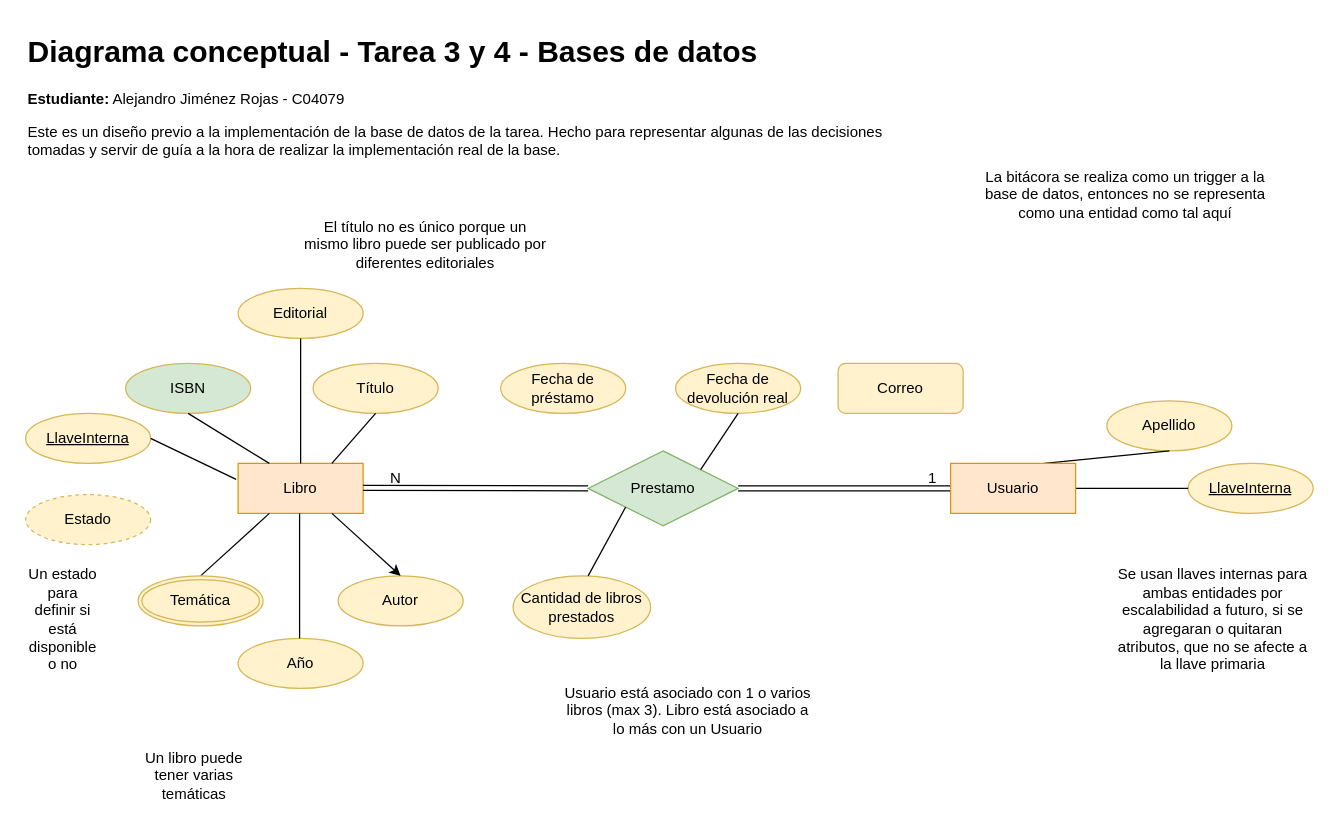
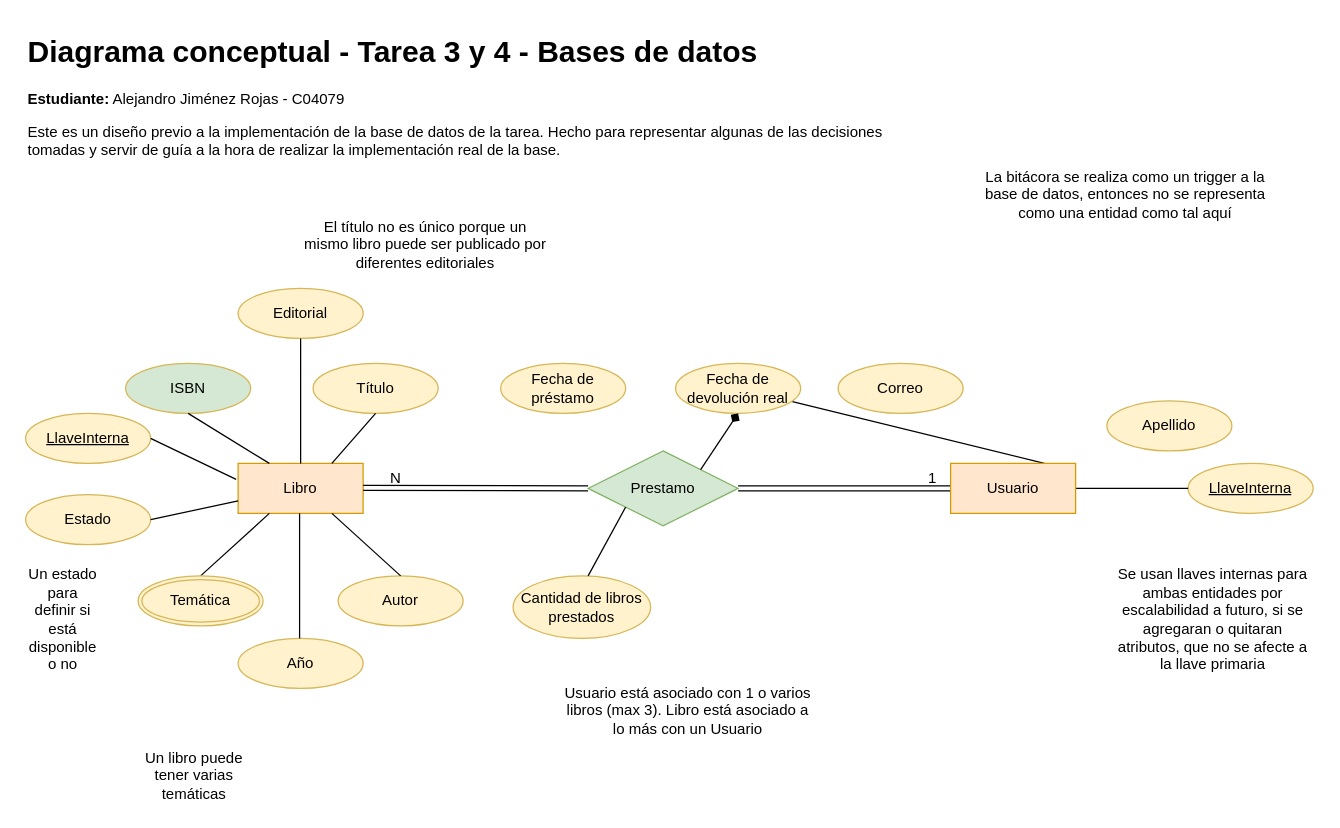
(901, 388) -> (901, 388)
(735, 418) -> (732, 422)
(1106, 457) -> (918, 432)
none -> (195, 510)
(88, 519) -> (88, 519)
(393, 569) -> (396, 572)
